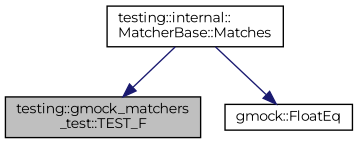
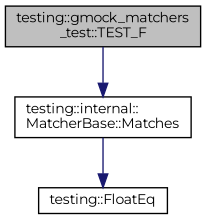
(154, 67) -> (103, 65)
(289, 117) -> (103, 201)
